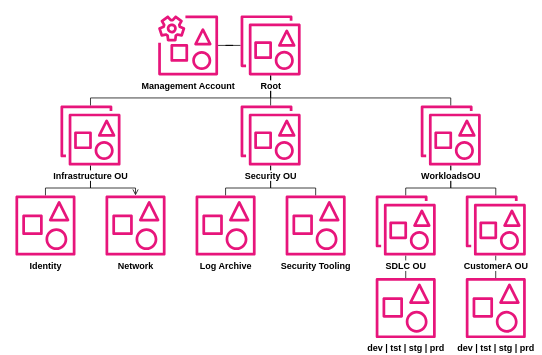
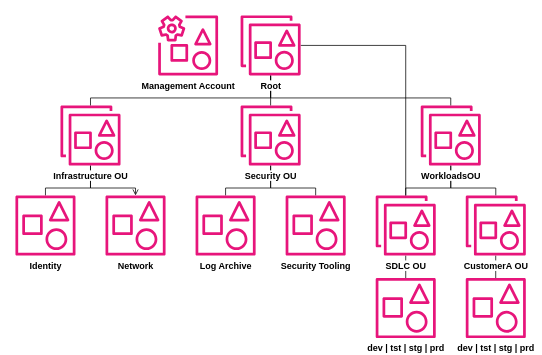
(229, 45) -> (405, 62)
